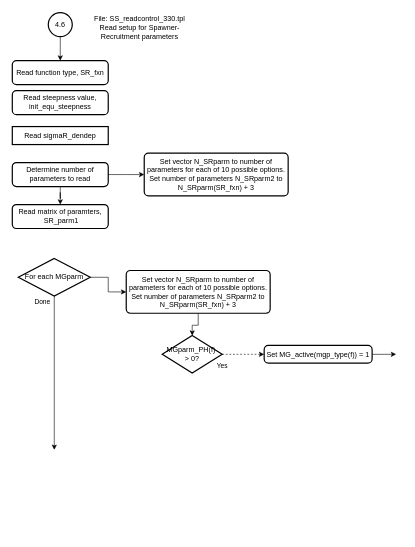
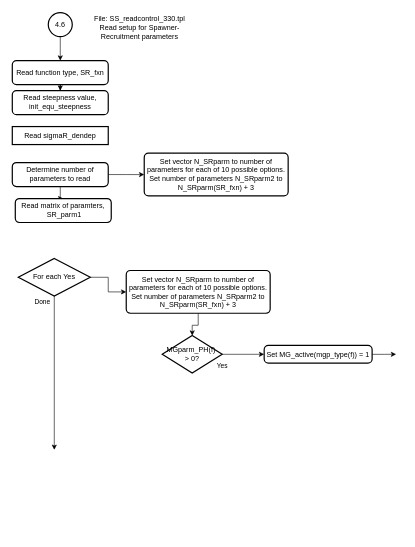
none -> (60, 87)
(60, 216) -> (63, 210)
(54, 277) -> (54, 277)
(240, 354) -> (240, 354)
